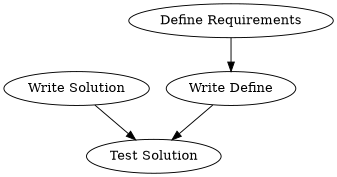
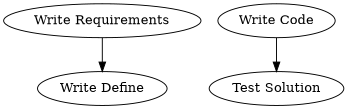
(231, 21) -> (102, 21)
(77, 89) -> (277, 21)
(196, 119) -> none
